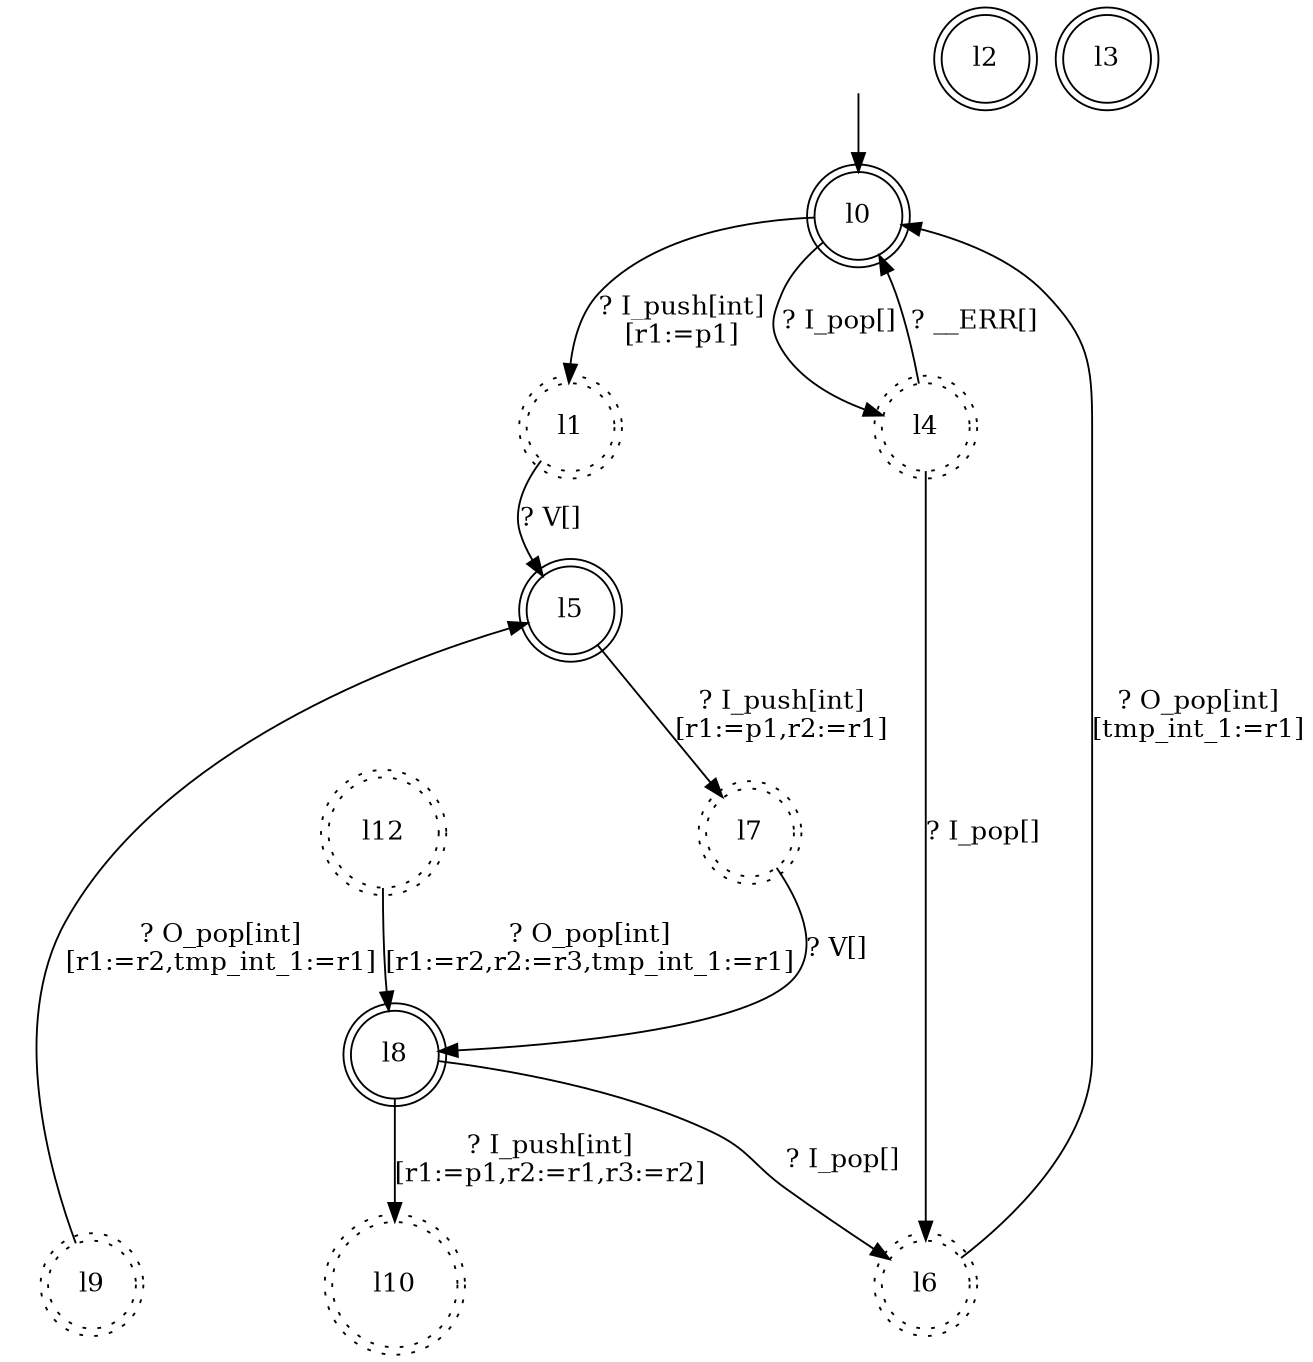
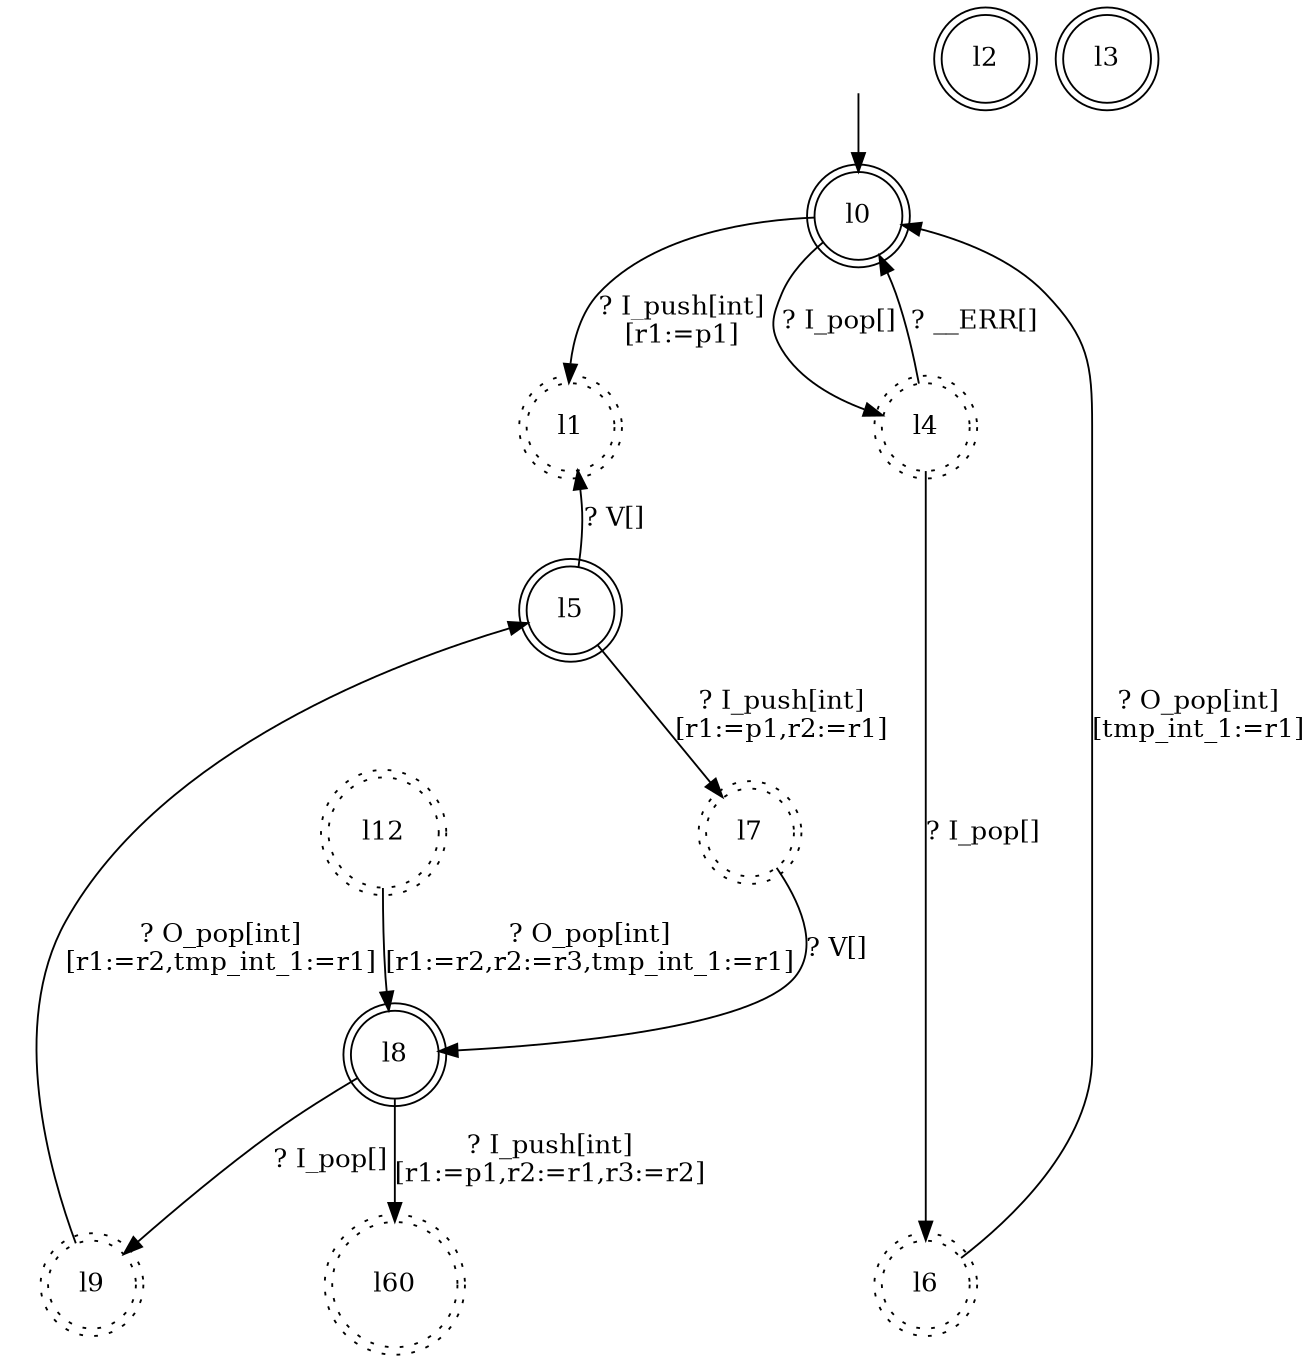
(519, 509) -> (582, 528)
(674, 1116) -> (244, 1154)
(395, 1285) -> (395, 1285)
